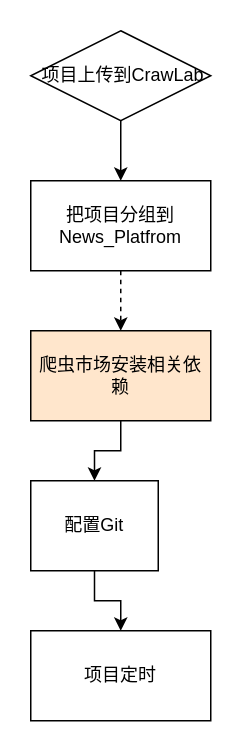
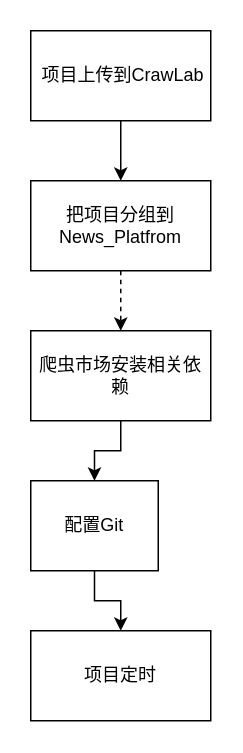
(121, 76) -> (121, 76)
(121, 376) -> (121, 376)
